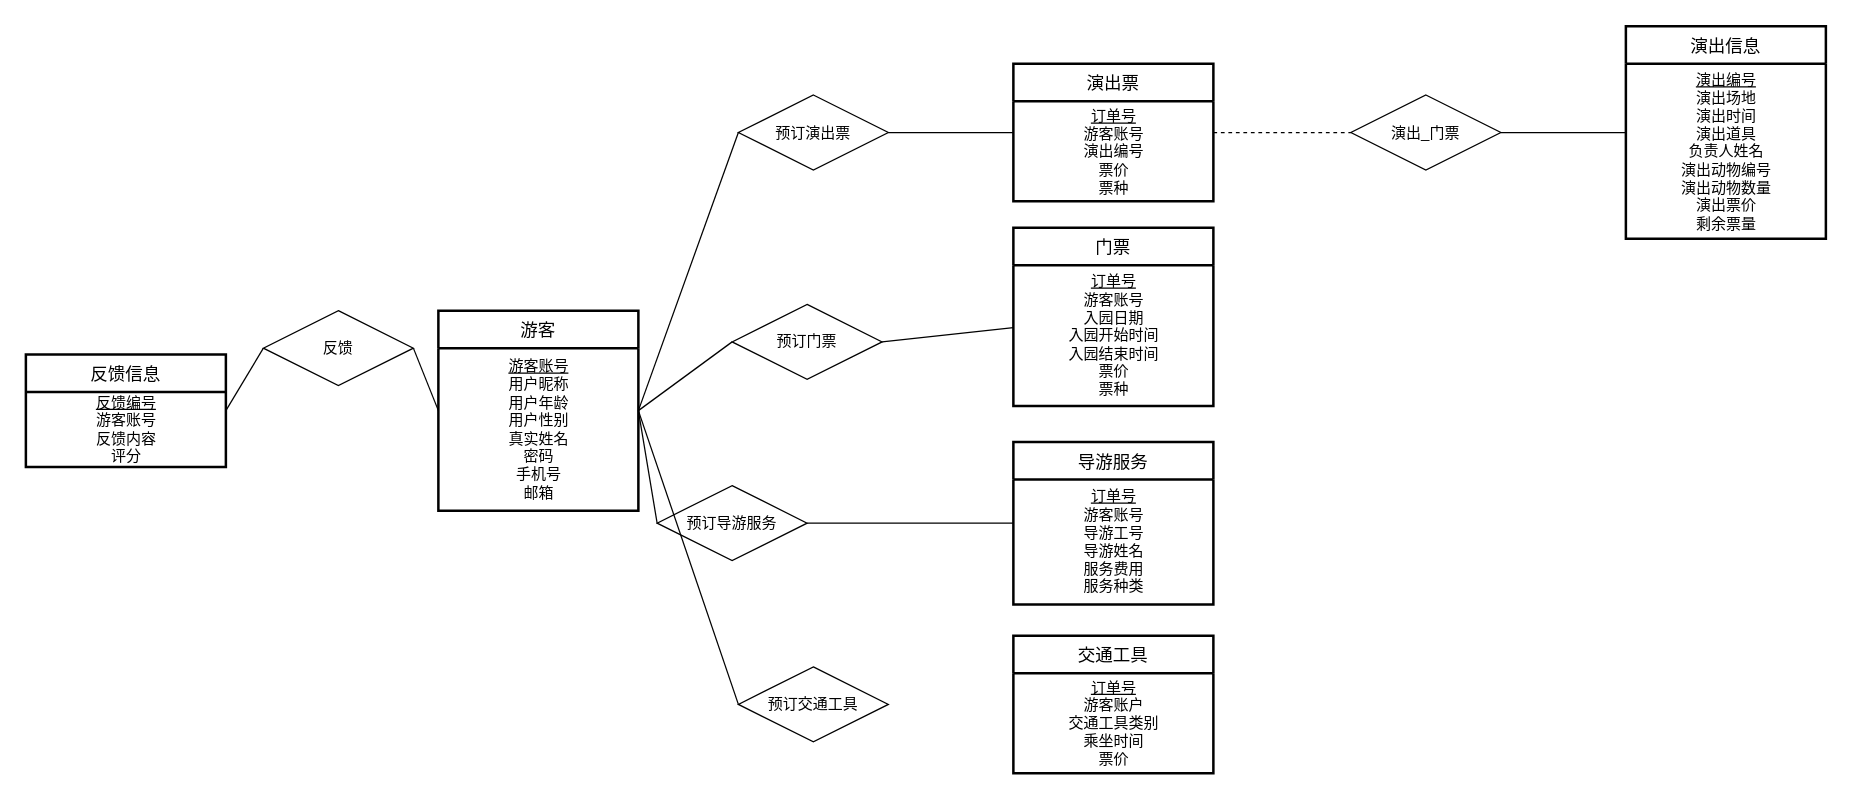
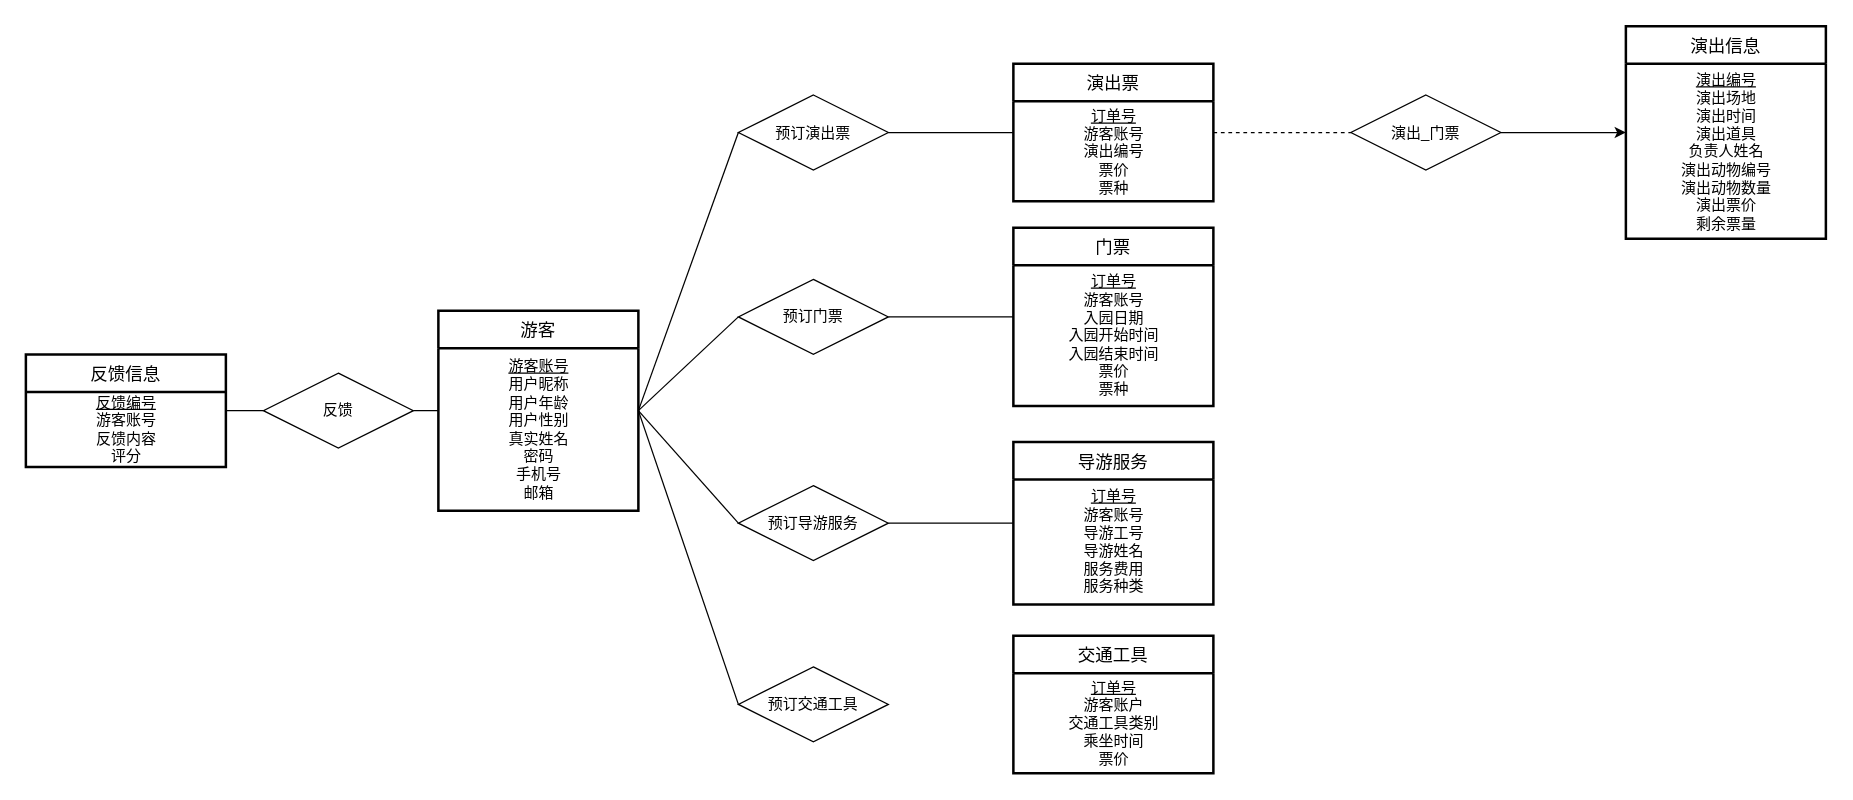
(1618, 133) -> (1616, 133)
(807, 342) -> (813, 317)
(338, 348) -> (338, 411)
(732, 523) -> (813, 523)
